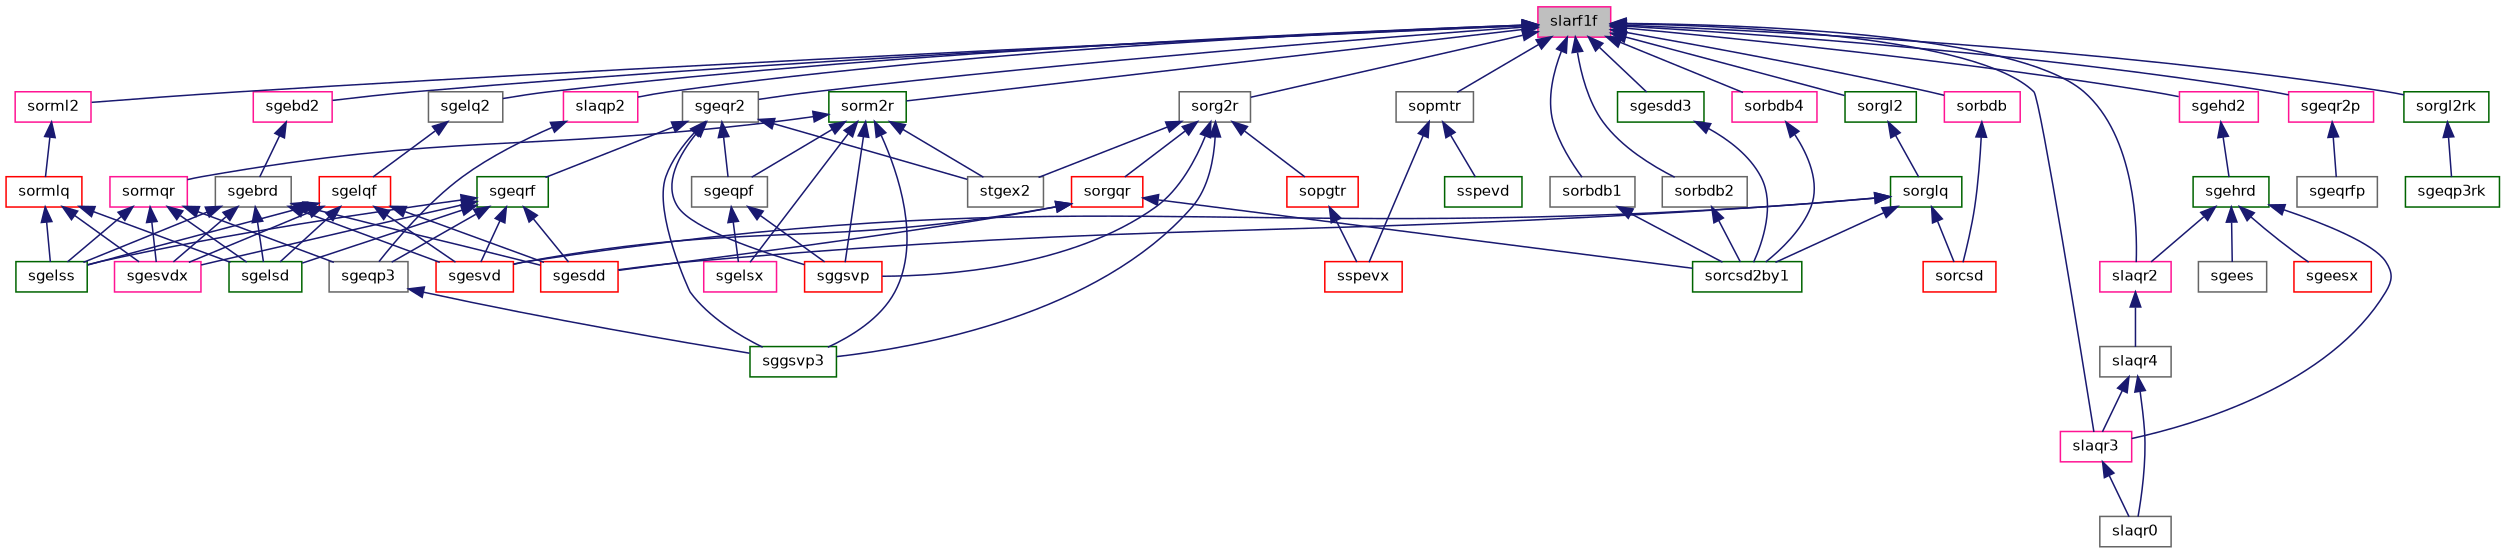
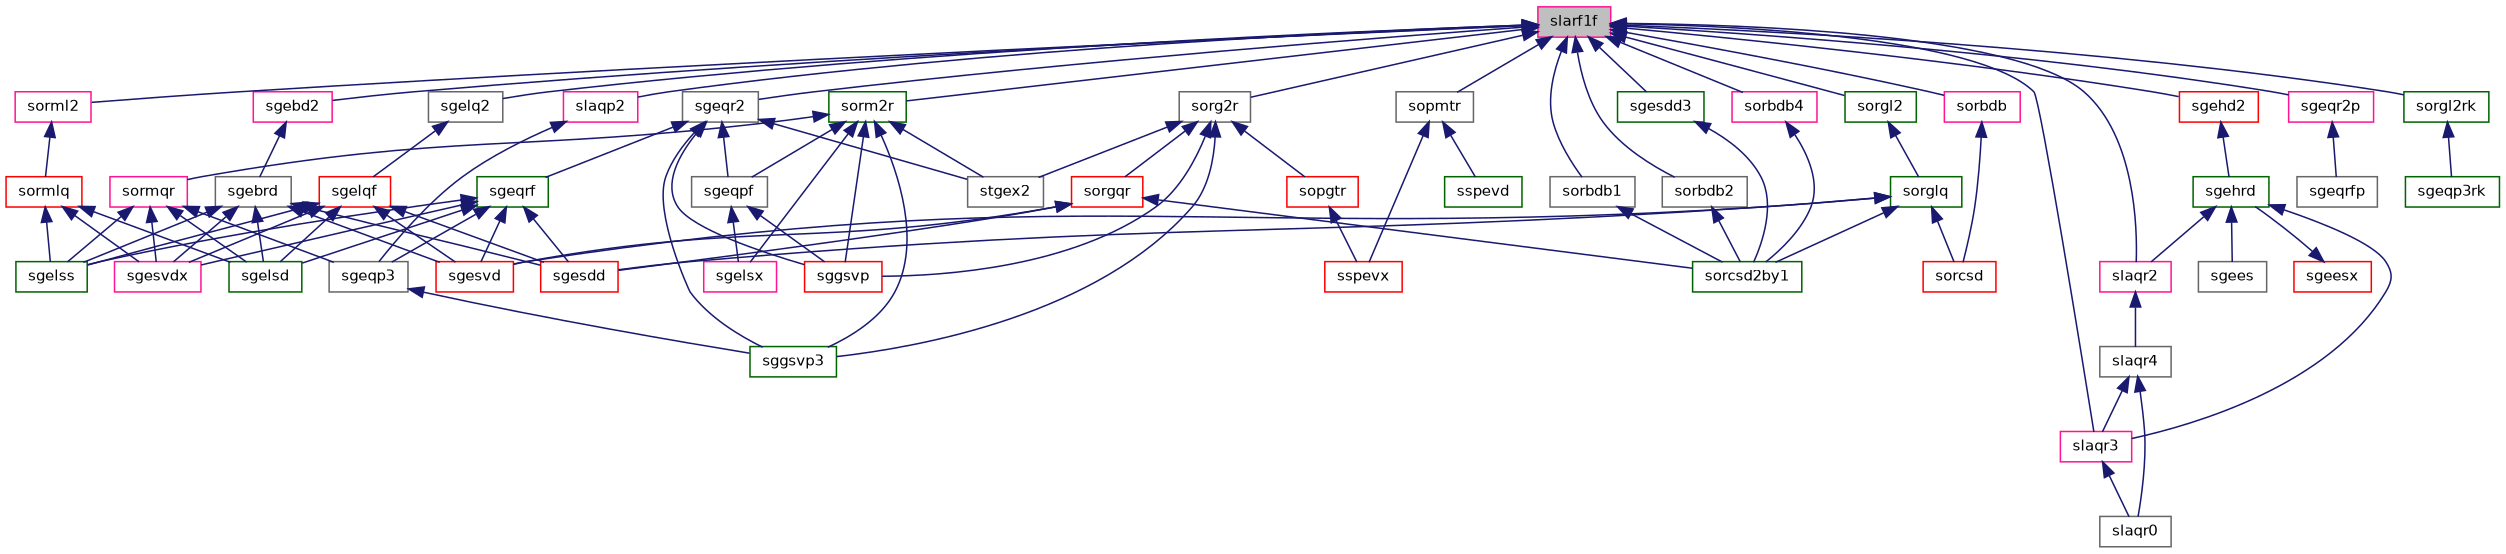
(2219, 107) -> (2219, 107)
(2279, 240) -> (2284, 228)
